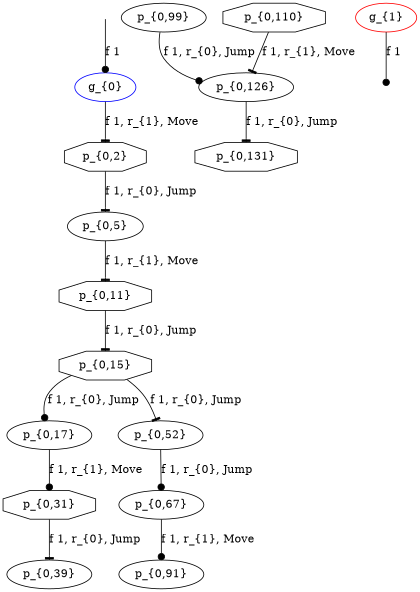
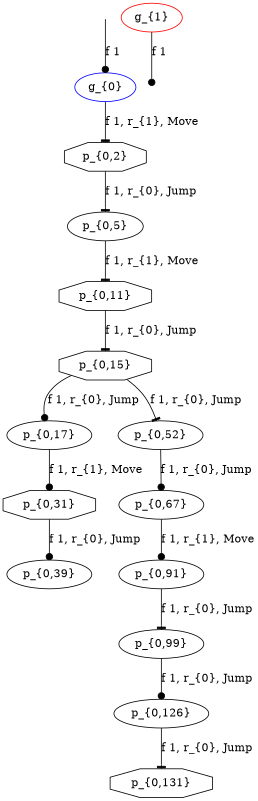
(274, 18) -> none
(49, 538) -> (49, 536)
none -> (161, 607)
